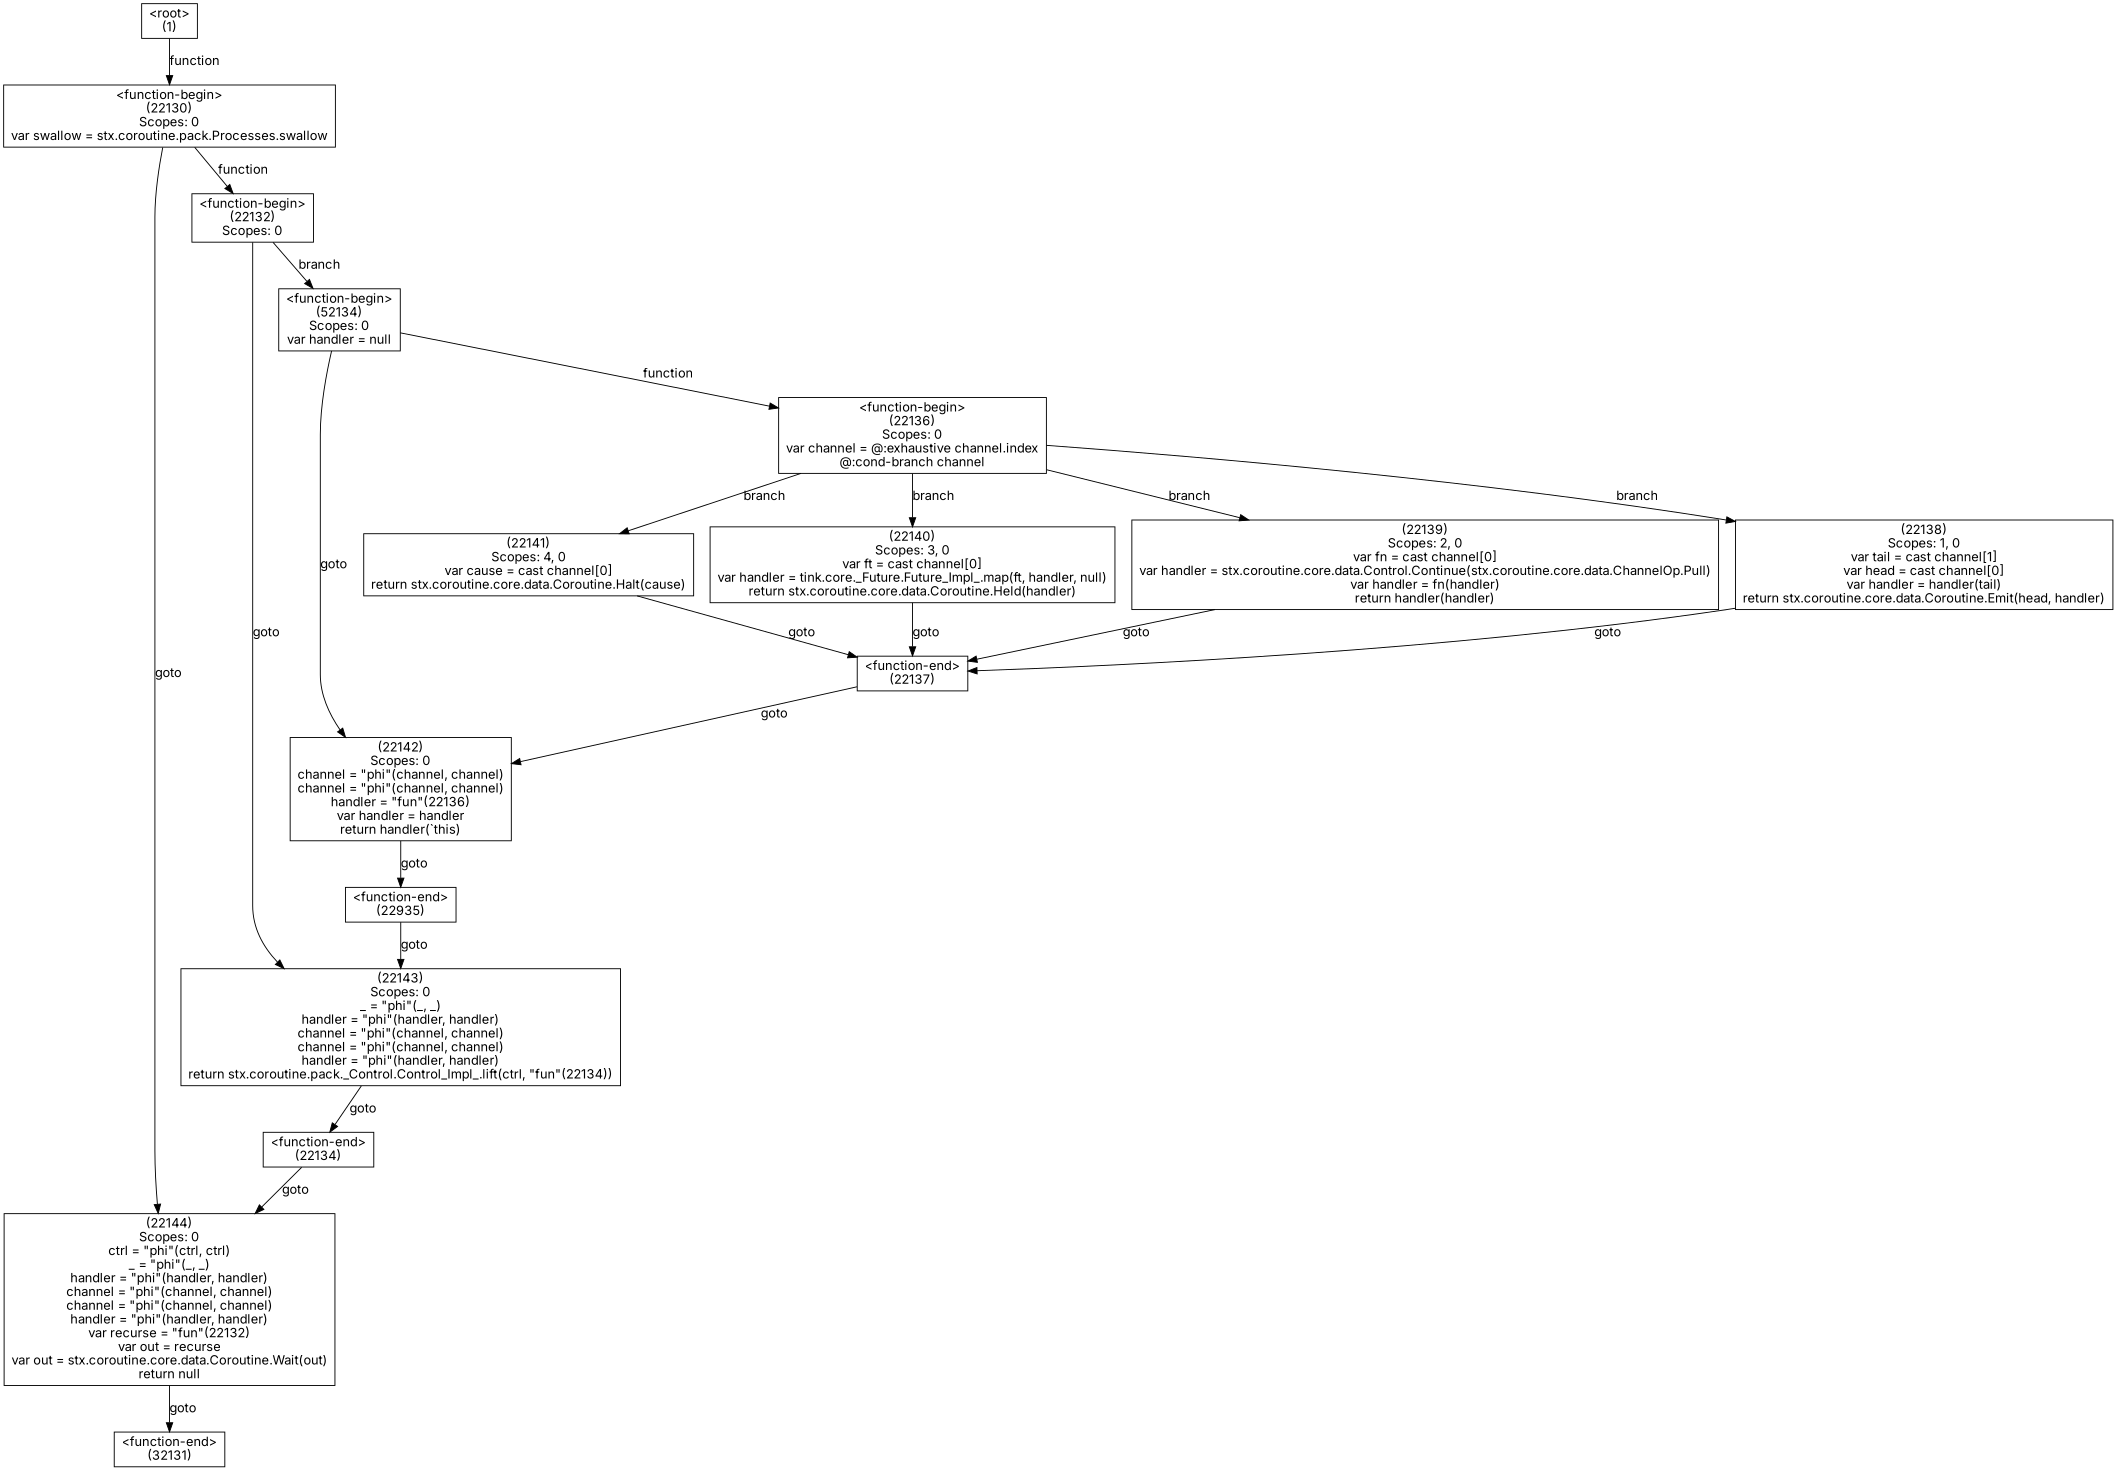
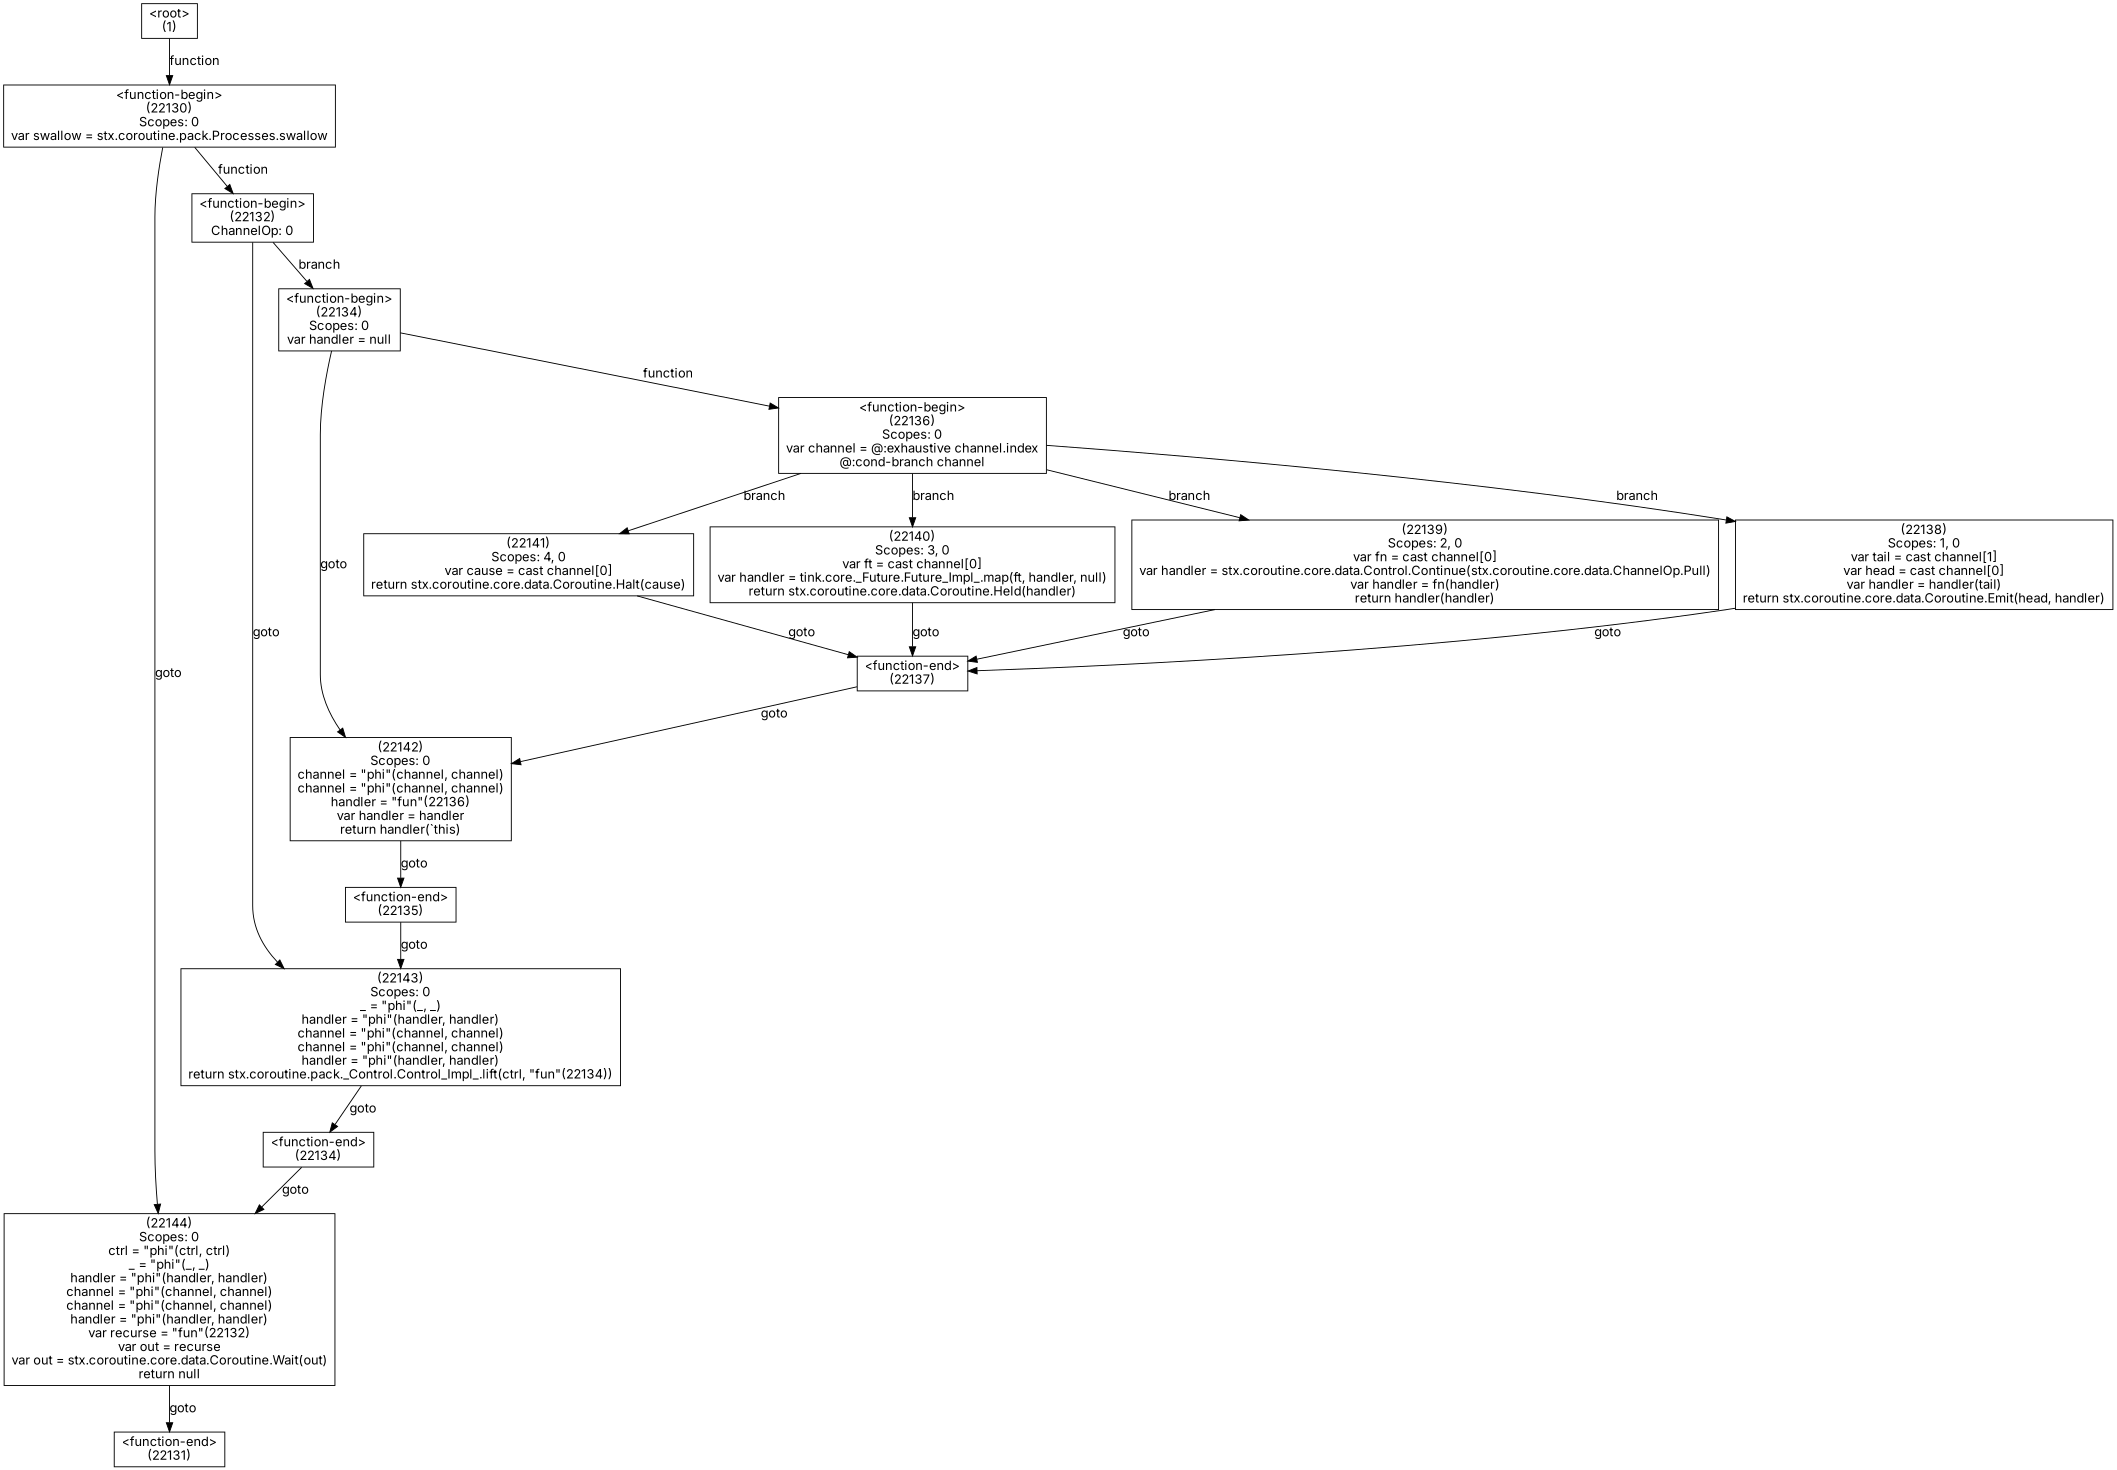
(253, 218) -> (253, 218)
(340, 320) -> (340, 320)
(401, 905) -> (401, 905)
(170, 1449) -> (170, 1449)
